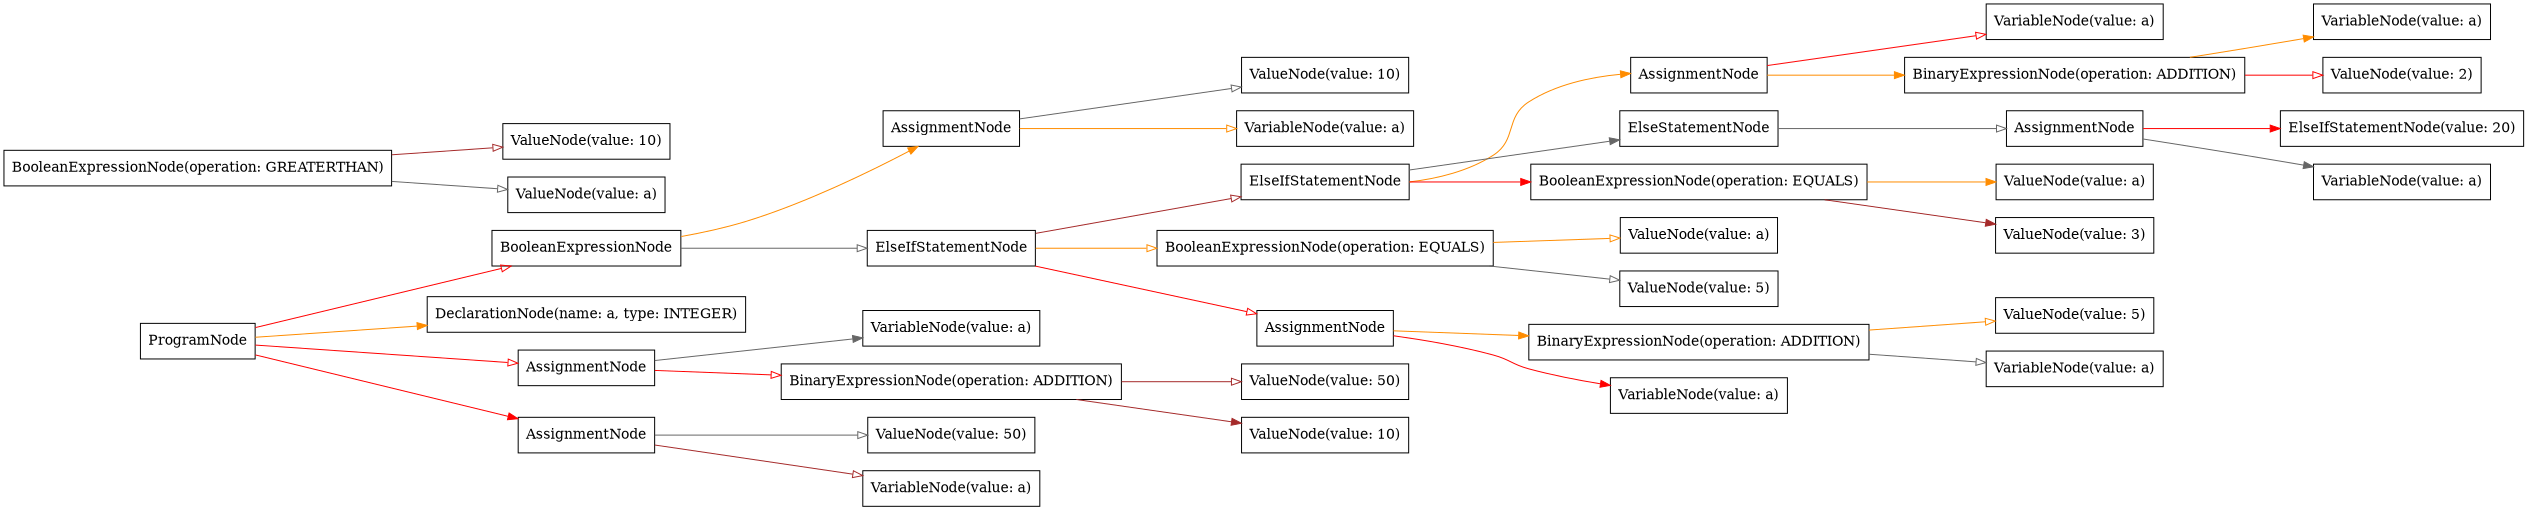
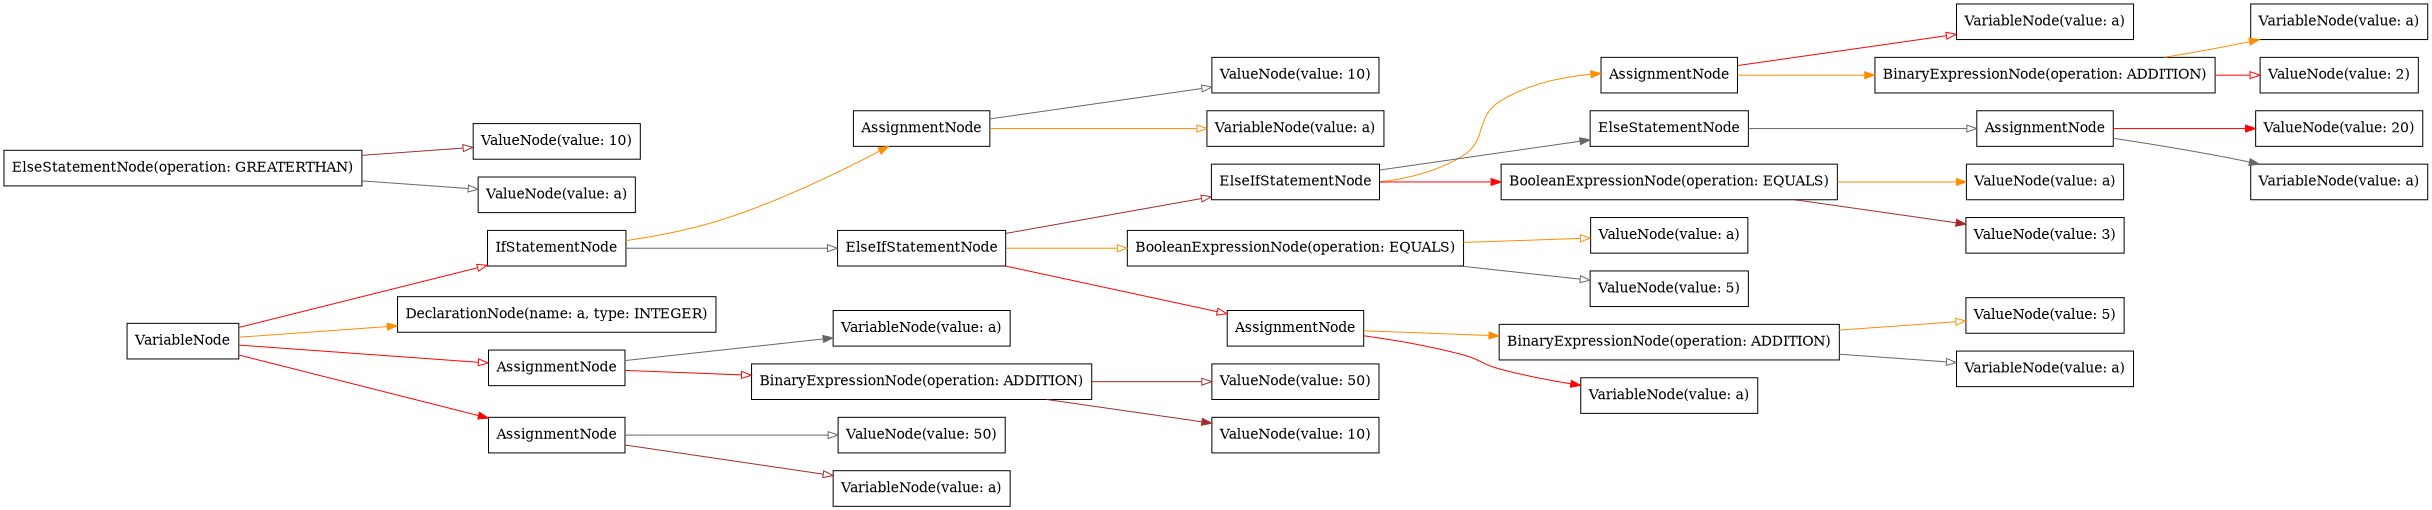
(2402, 129) -> (2339, 129)
(198, 168) -> (183, 168)
(586, 248) -> (557, 248)
(198, 341) -> (183, 341)
